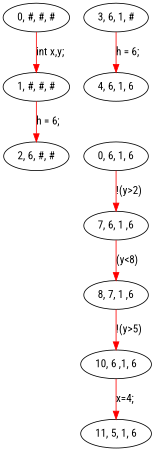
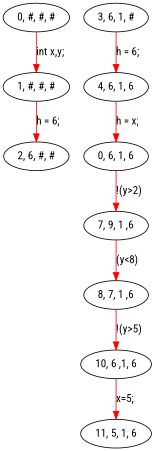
none -> (116, 118)
(116, 226) -> (116, 226)
(125, 399) -> (125, 399)
